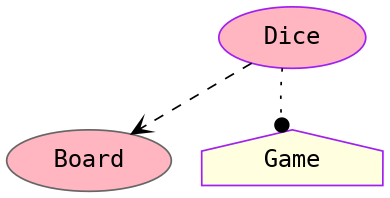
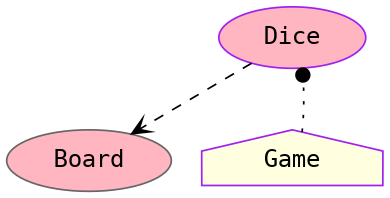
(281, 93) -> (304, 107)
